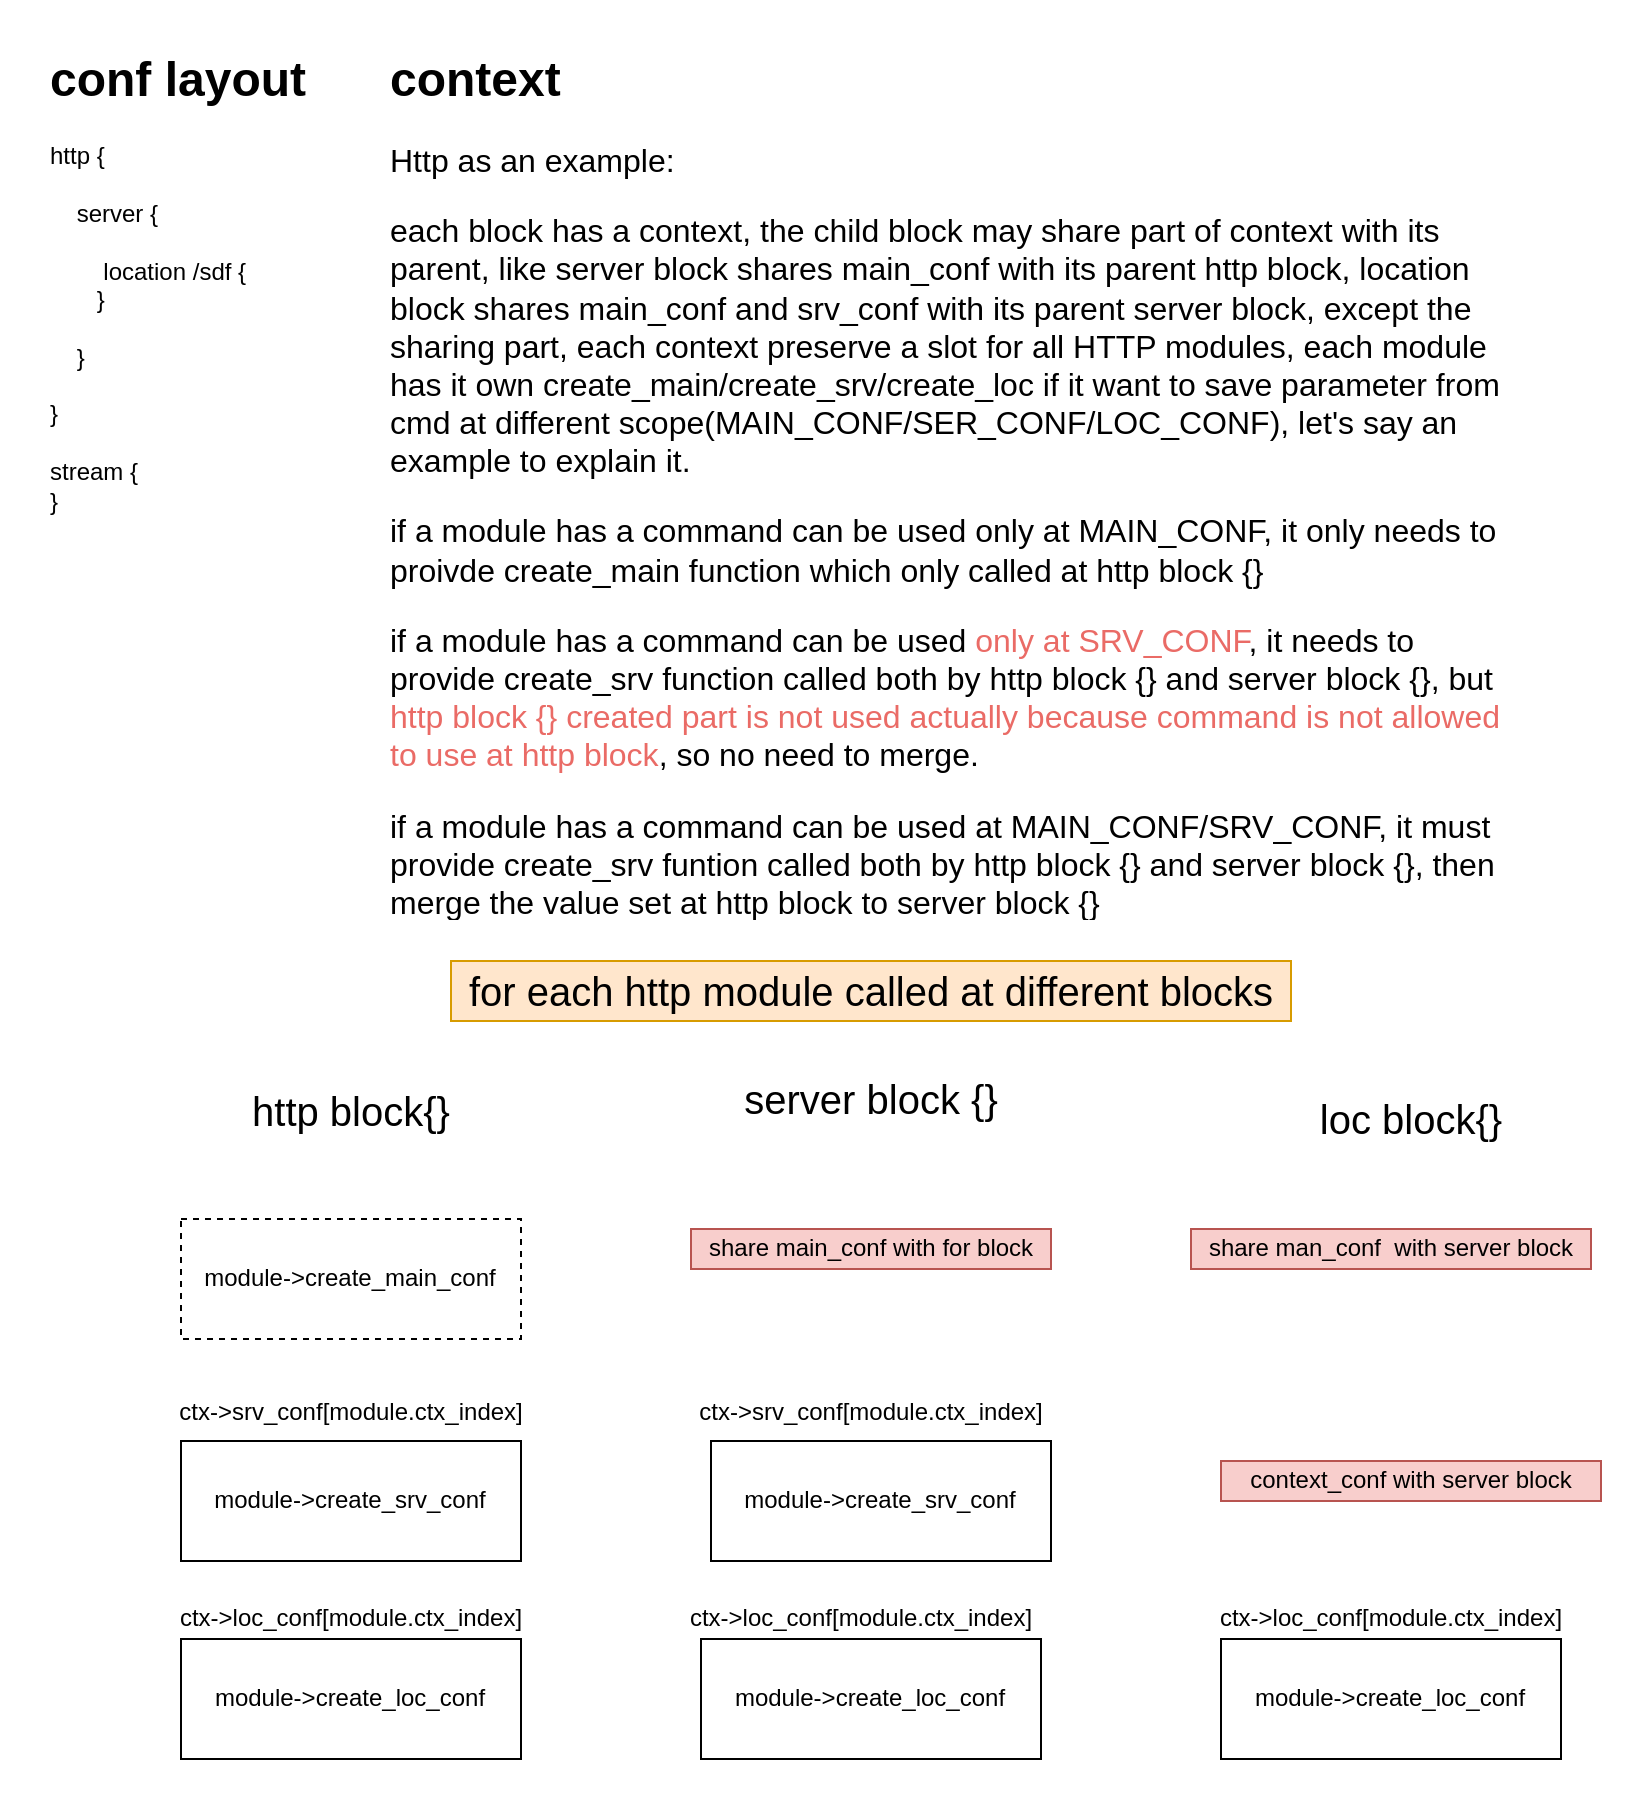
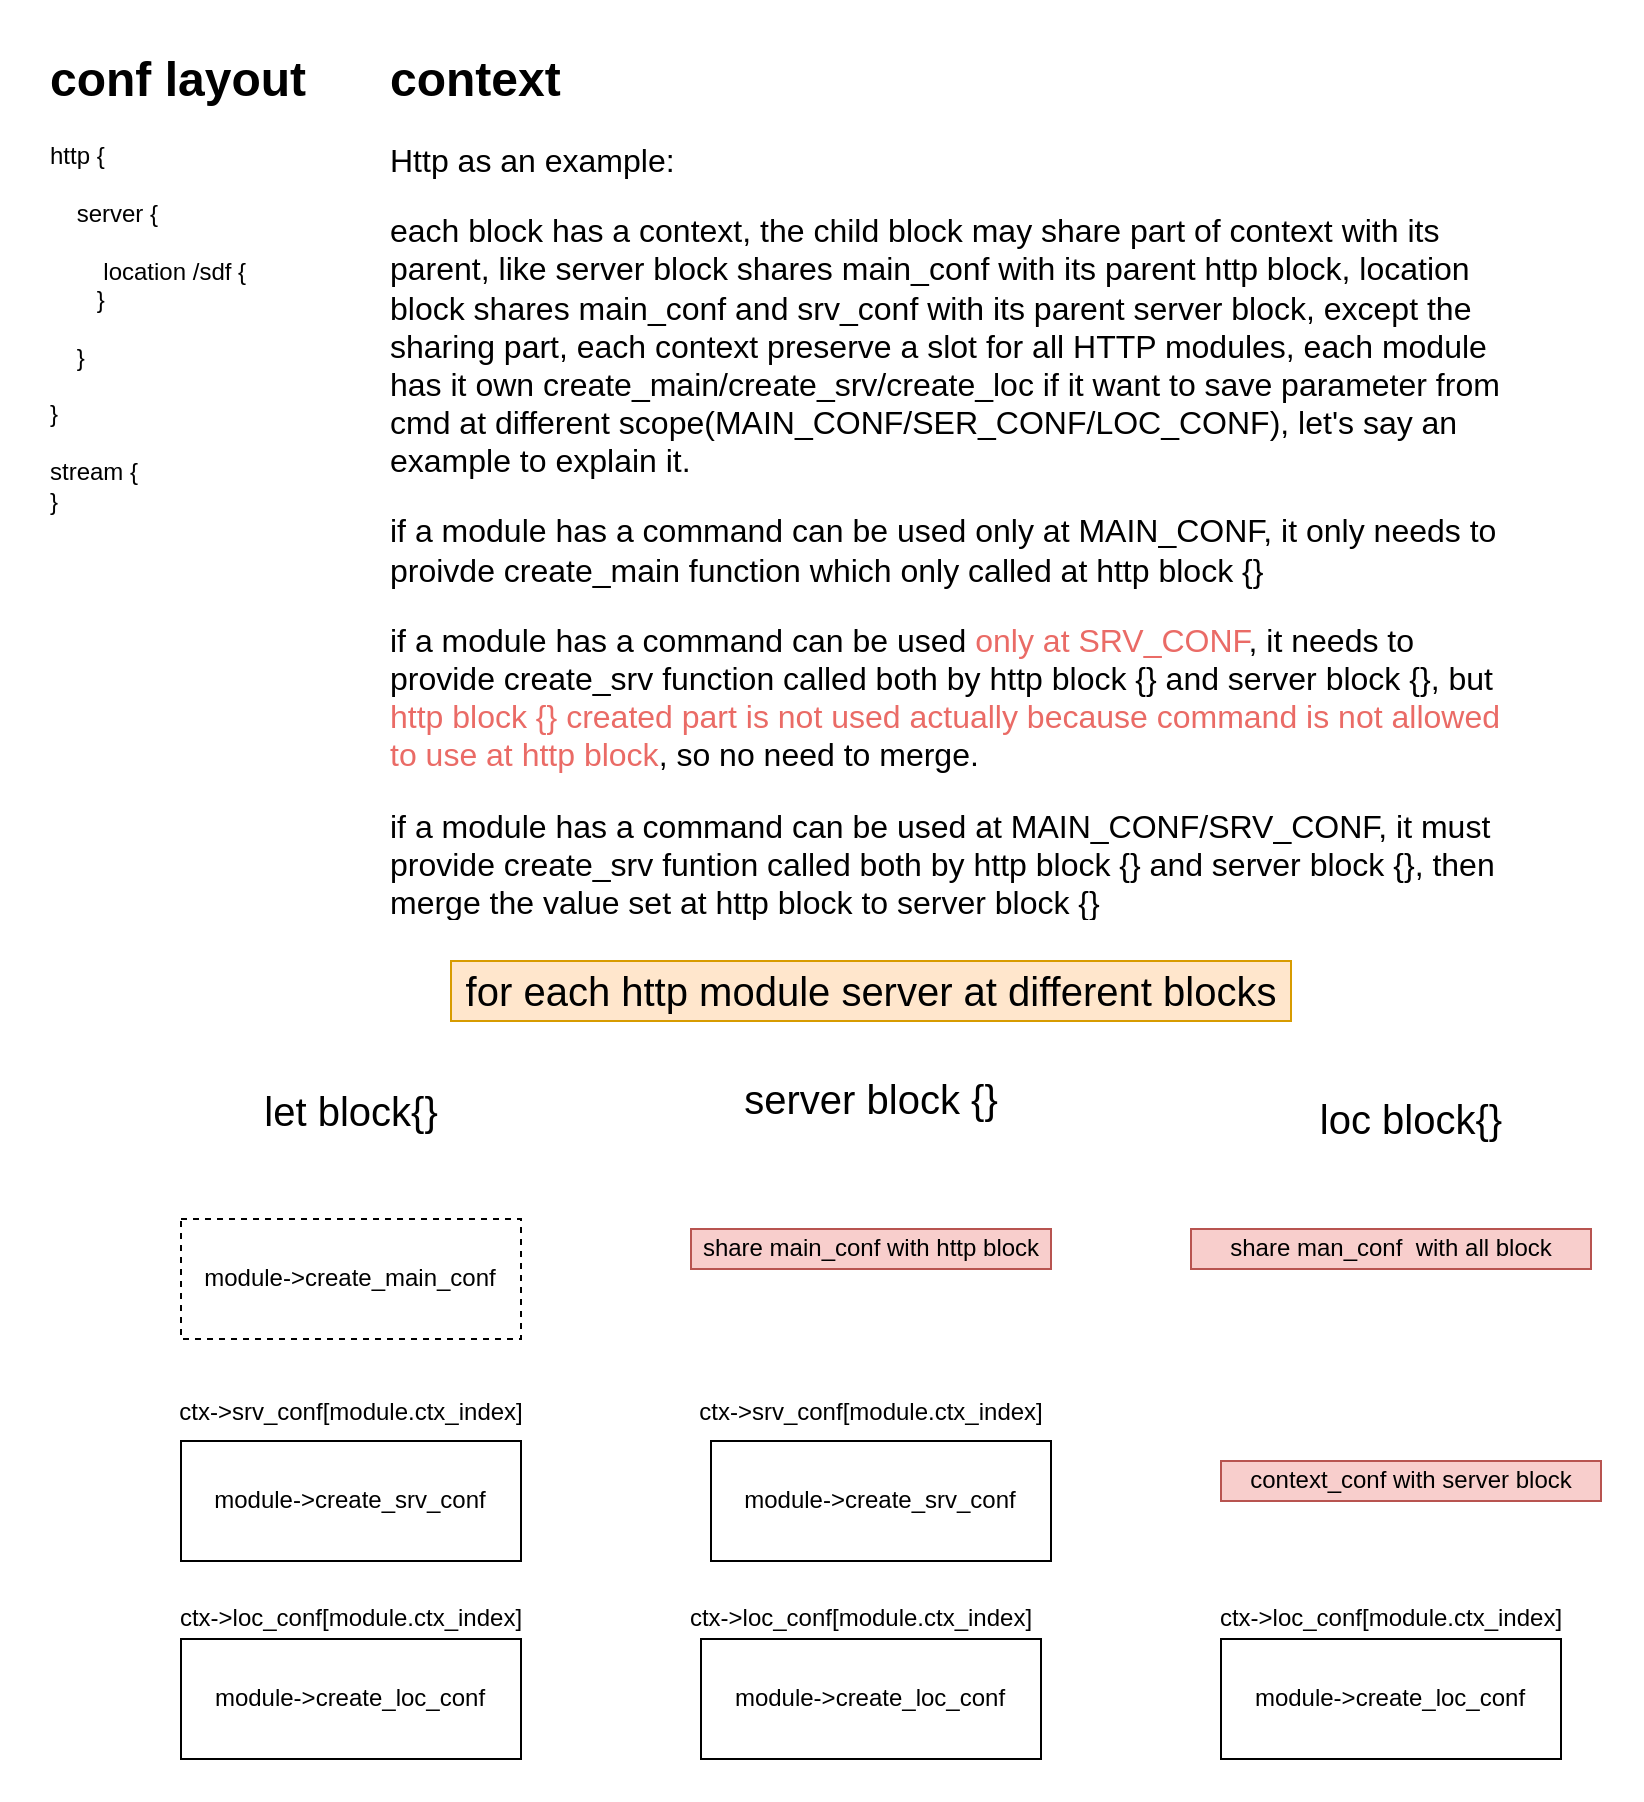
(872, 991) -> (872, 991)
(352, 1111) -> (352, 1111)
(872, 1249) -> (872, 1249)
(1392, 1249) -> (1392, 1249)
